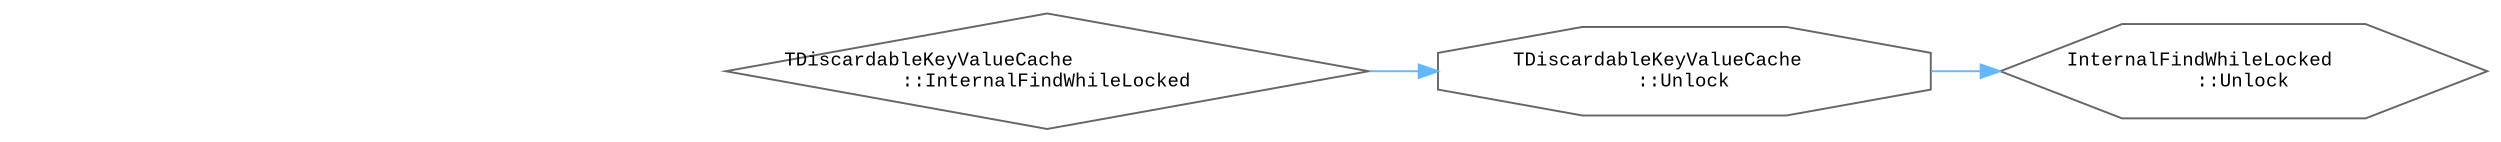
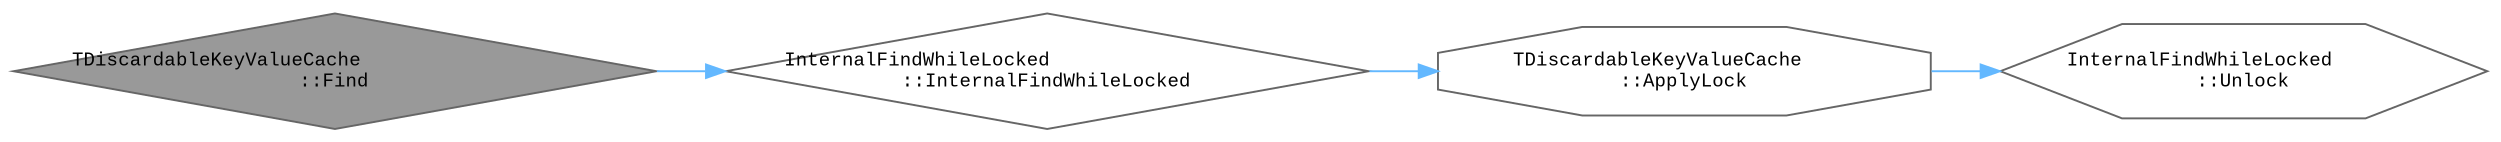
none -> (335, 71)
(1047, 71) -> (1047, 71)
(1684, 71) -> (1684, 71)
